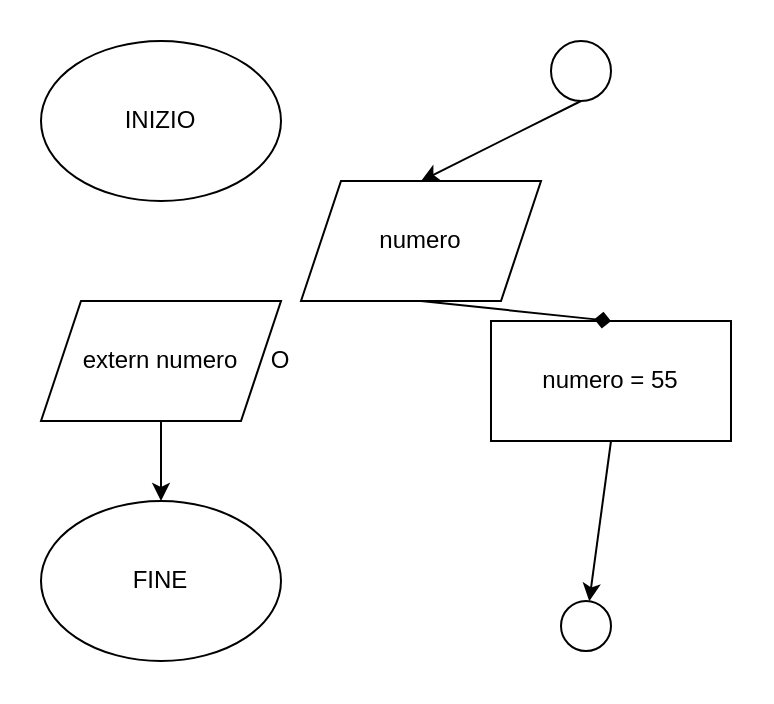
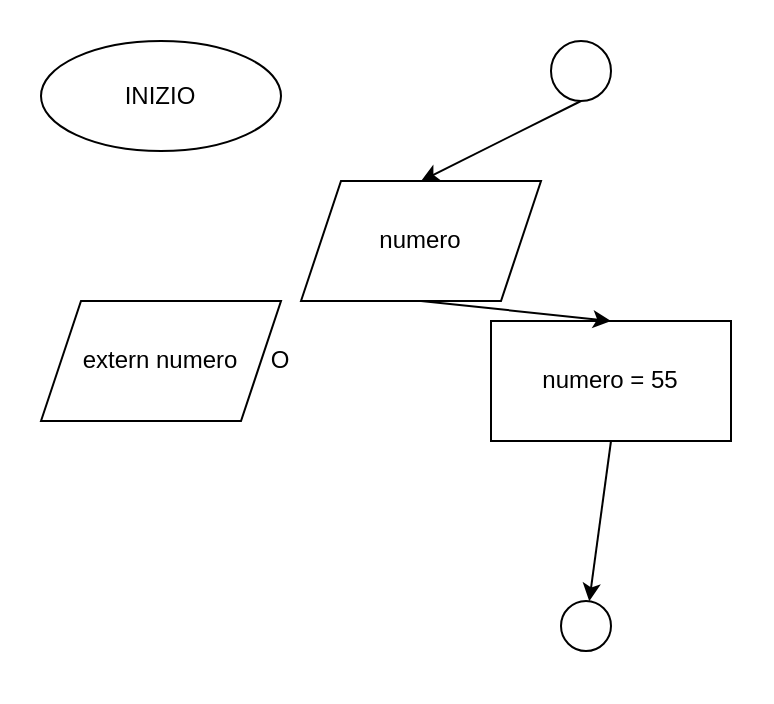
(161, 121) -> (161, 96)
(594, 319) -> (596, 319)
(161, 454) -> none
(161, 581) -> none
